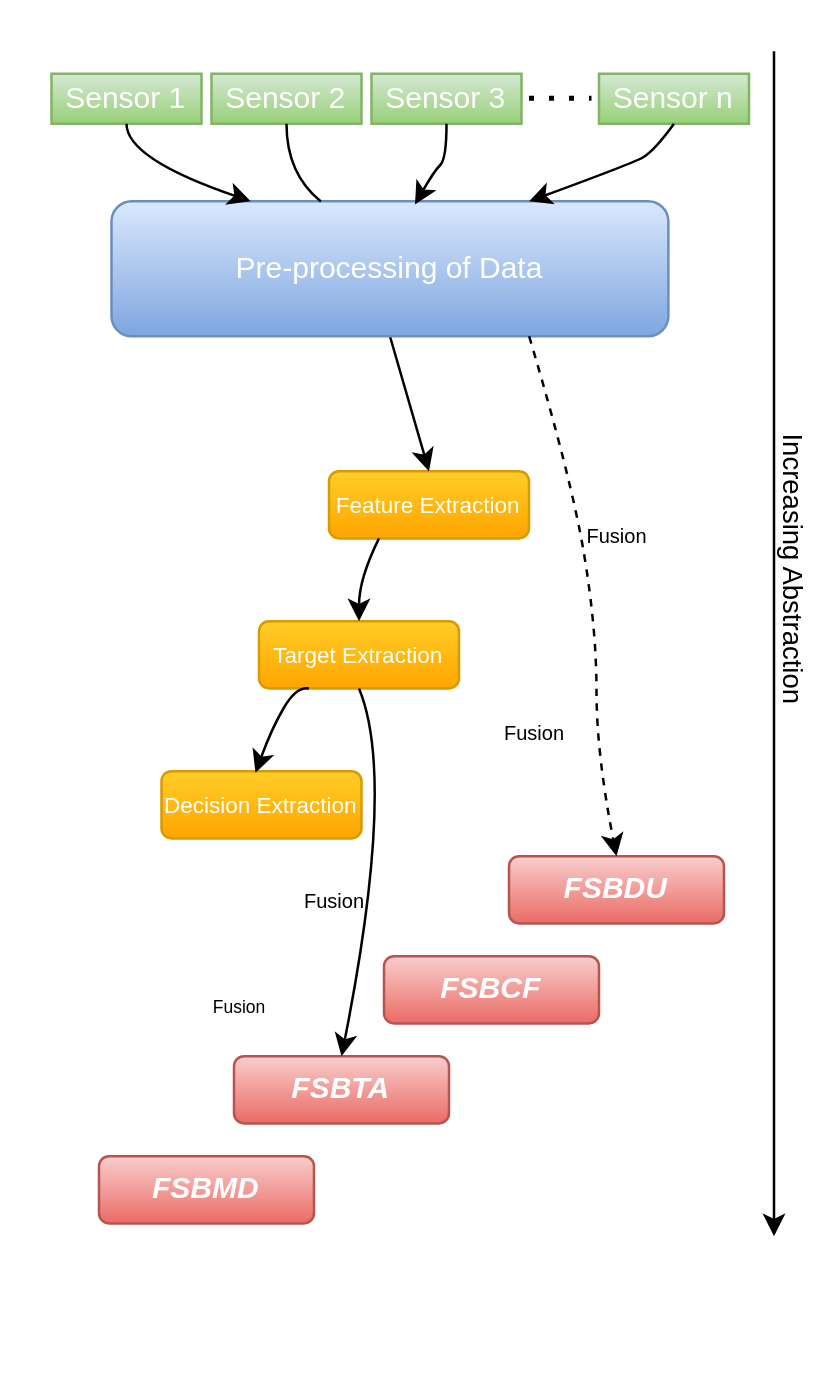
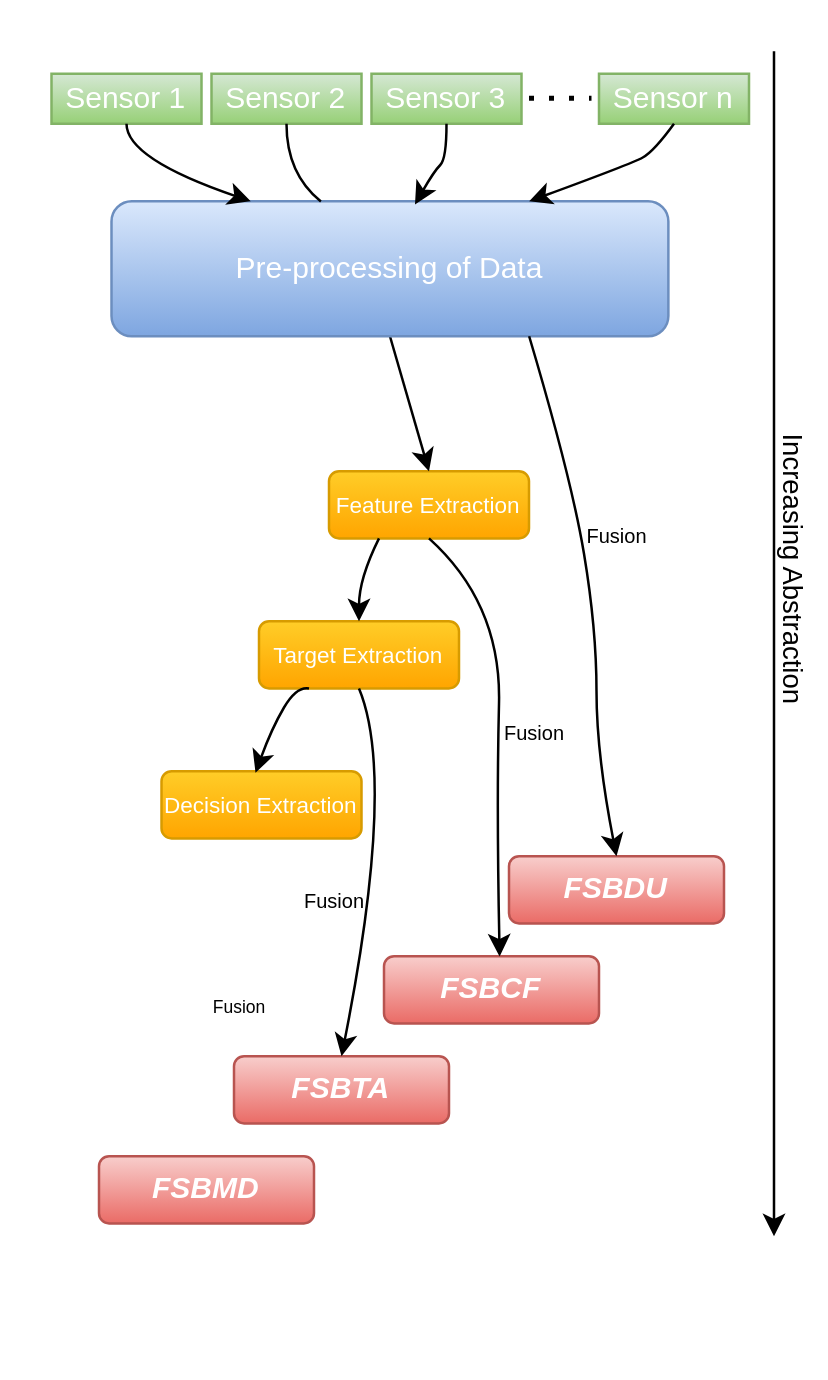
(588, 584) -> (588, 584)
none -> (498, 730)
